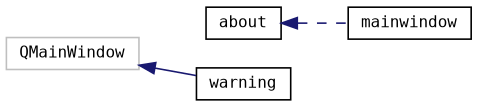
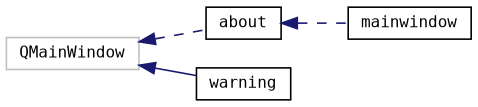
none -> (181, 34)
